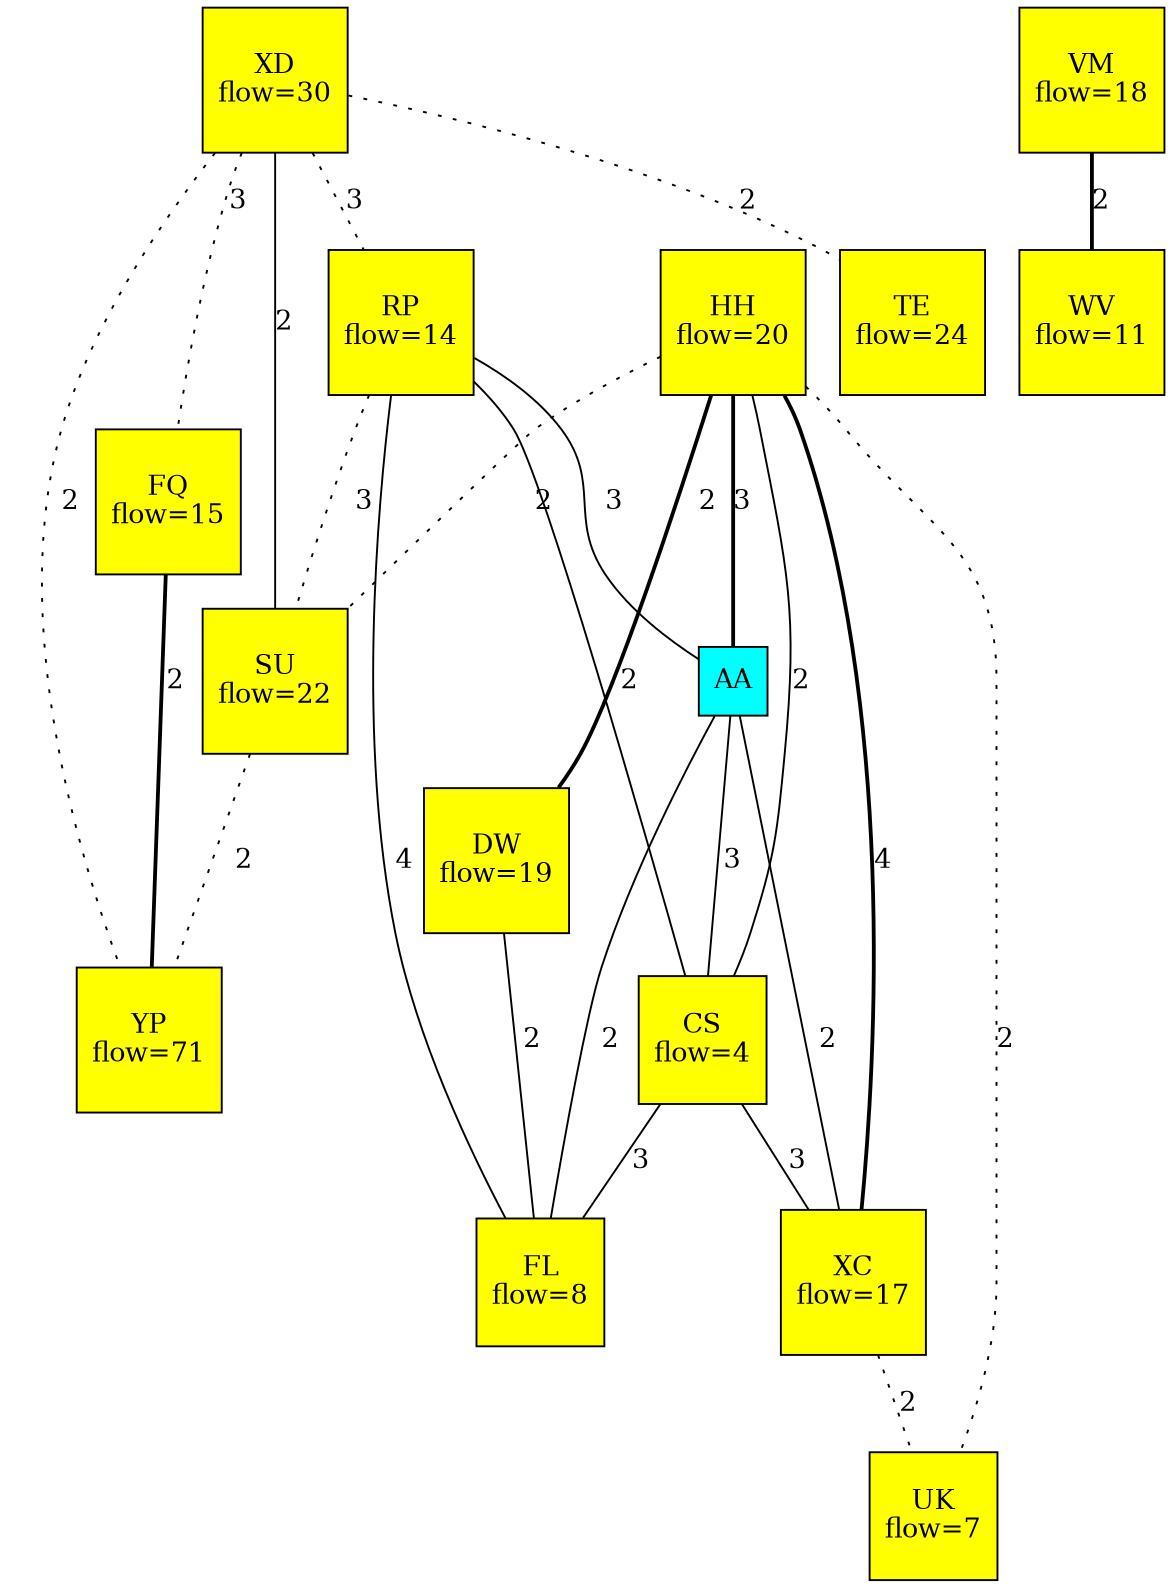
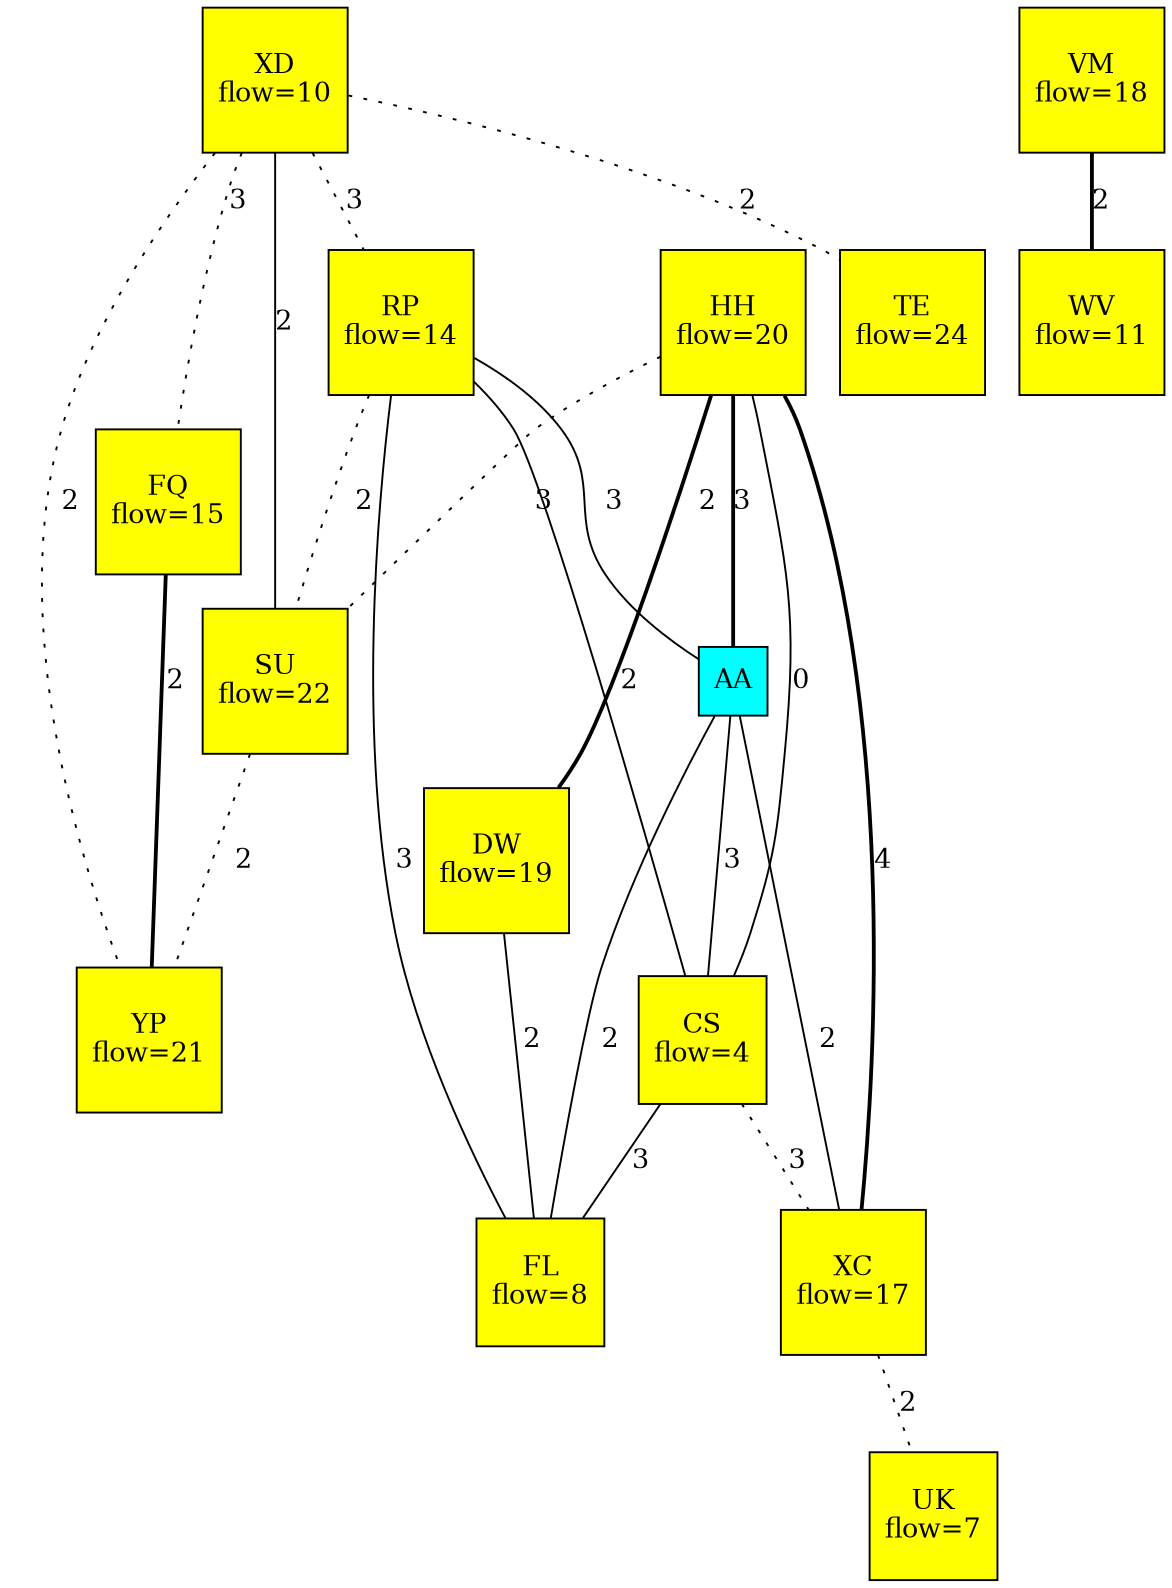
(275, 80) -> (275, 80)
(365, 502) -> (365, 502)
(544, 502) -> (544, 502)
(802, 681) -> (802, 681)
(405, 861) -> (405, 861)
(997, 888) -> none
(149, 1040) -> (149, 1040)
(775, 1157) -> (775, 1157)
